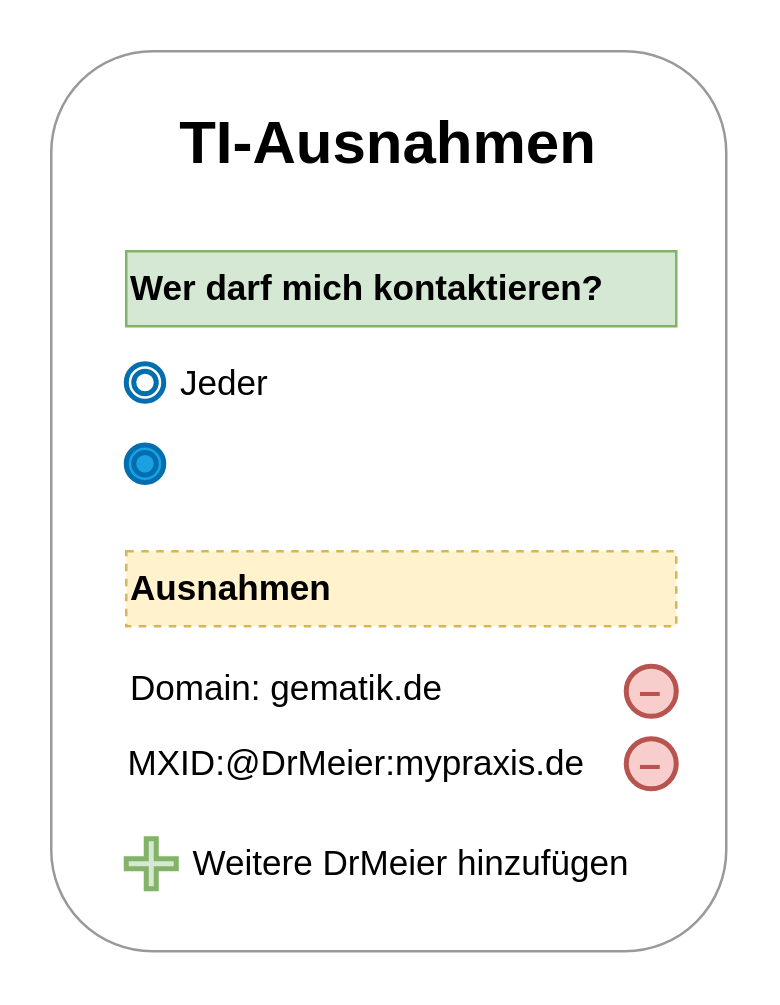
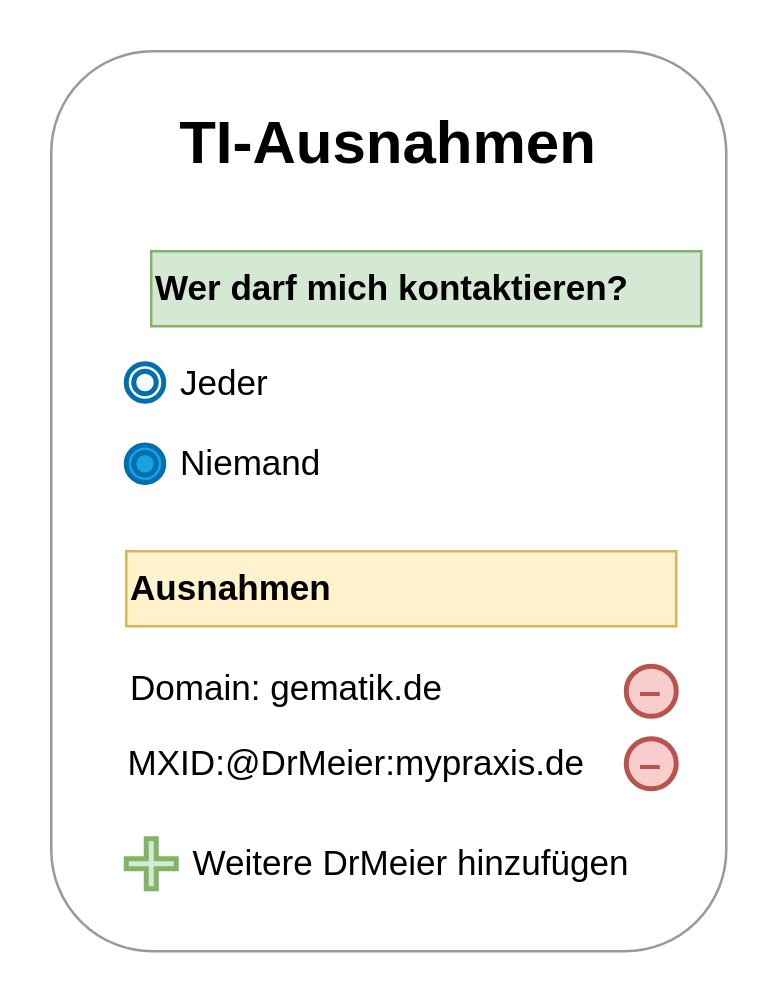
(401, 289) -> (426, 289)
none -> (251, 464)
(401, 589) -> (401, 589)
